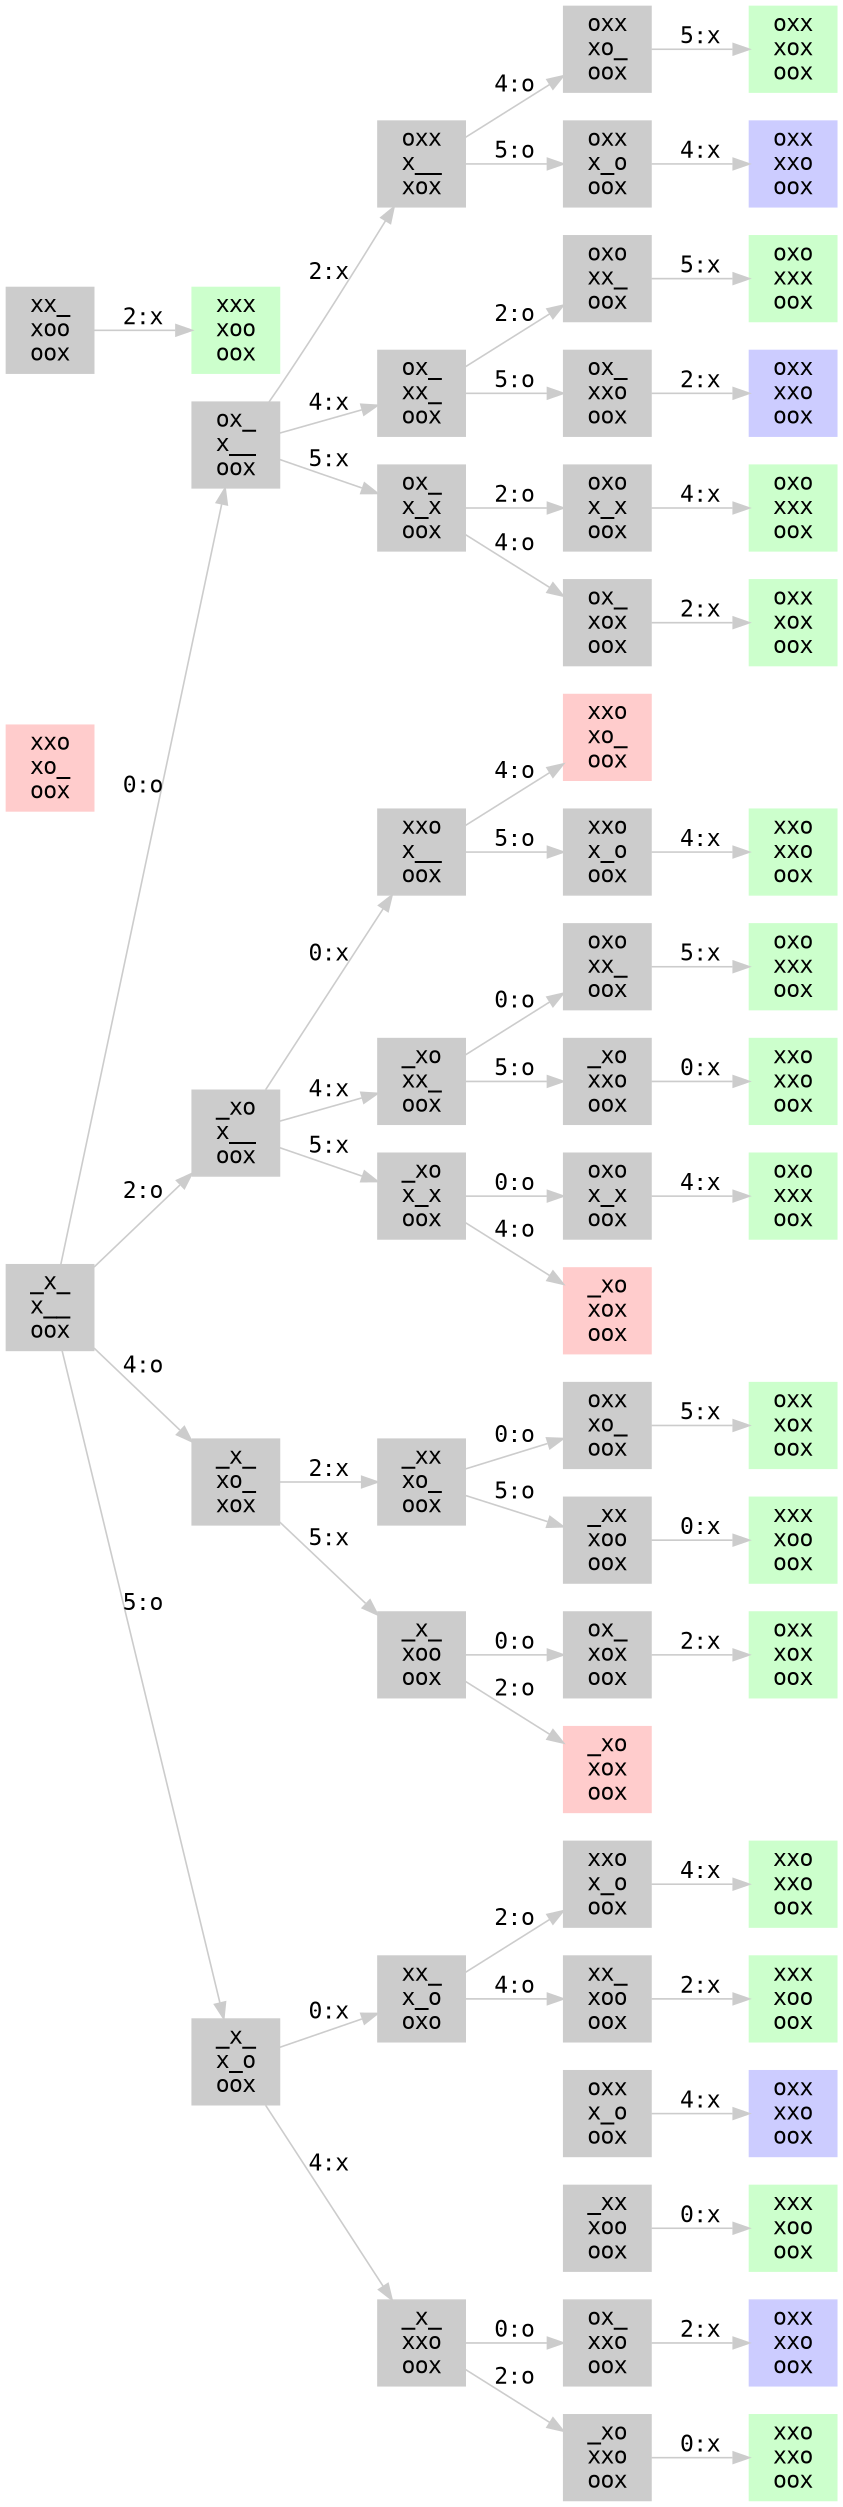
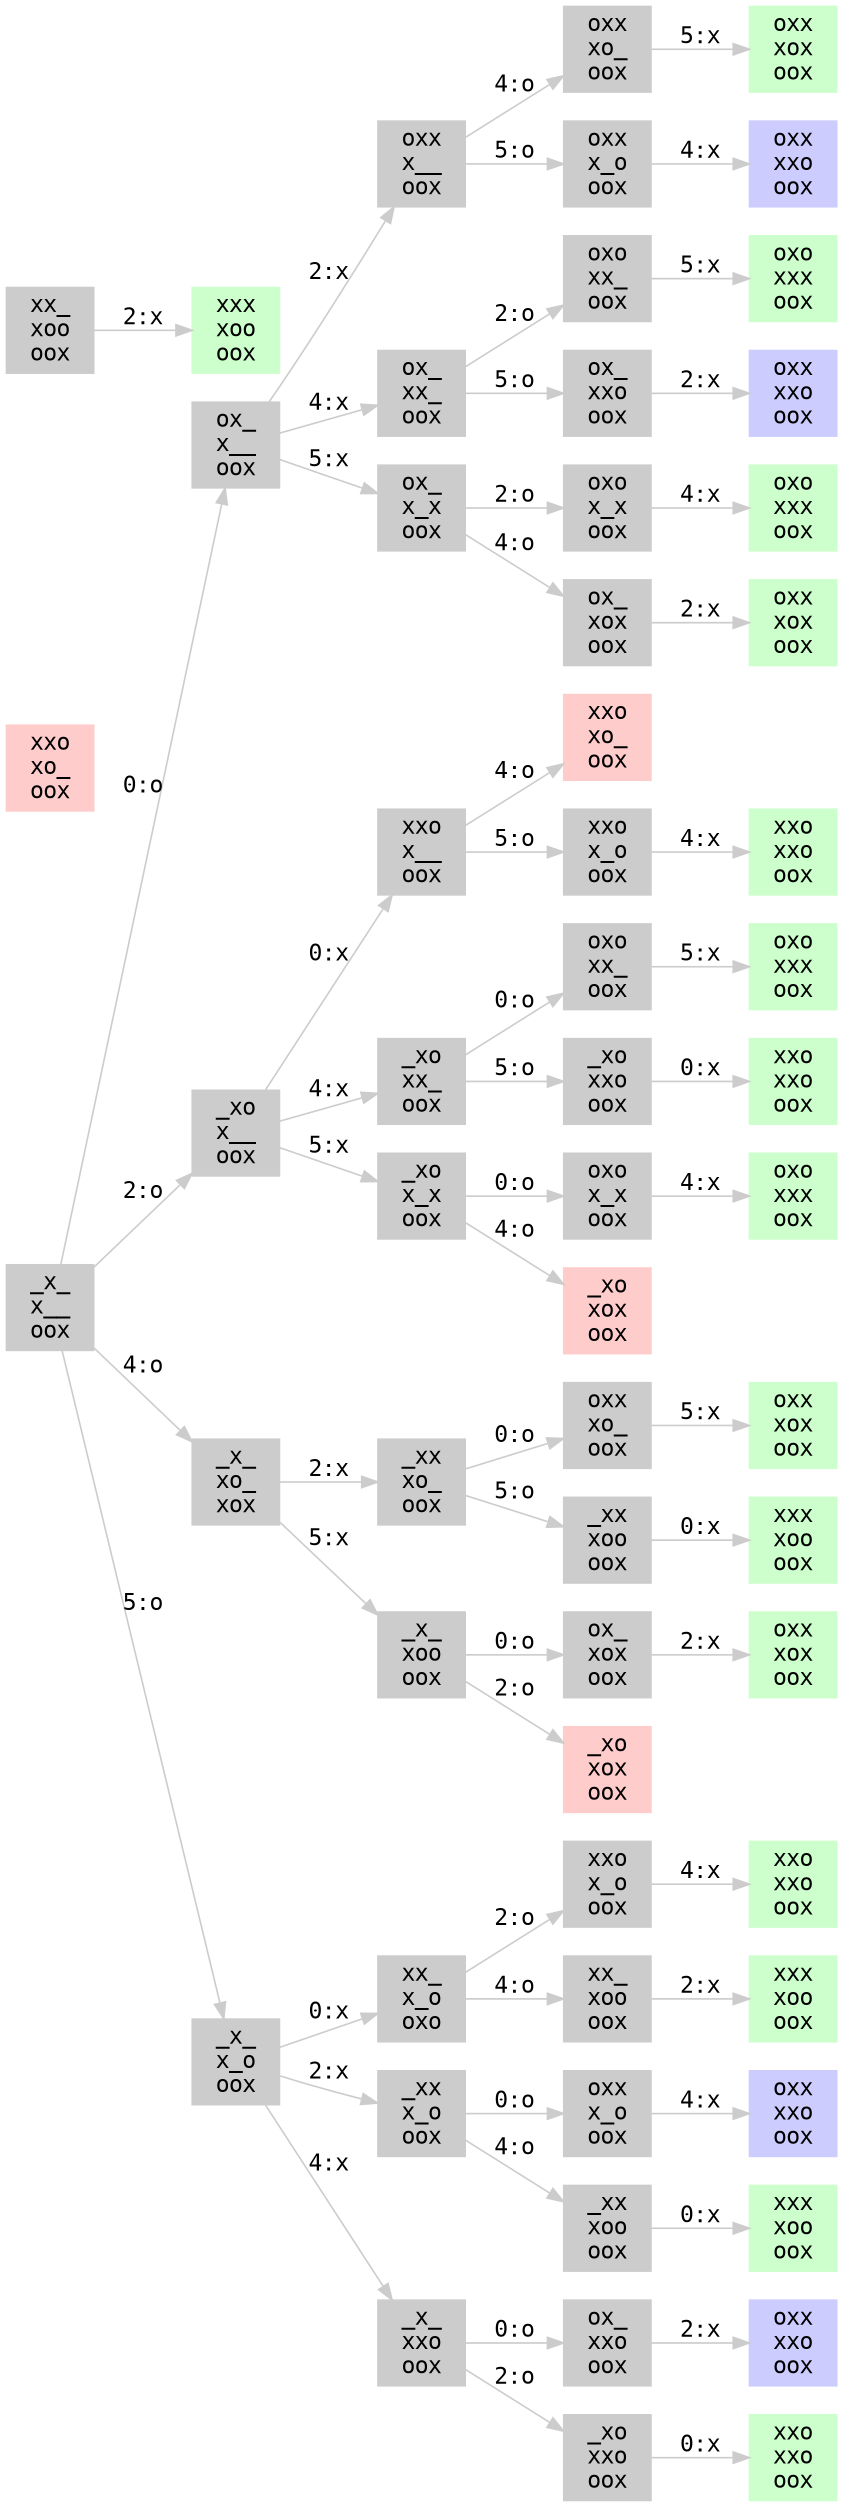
(422, 164) -> (422, 164)
none -> (422, 2114)
